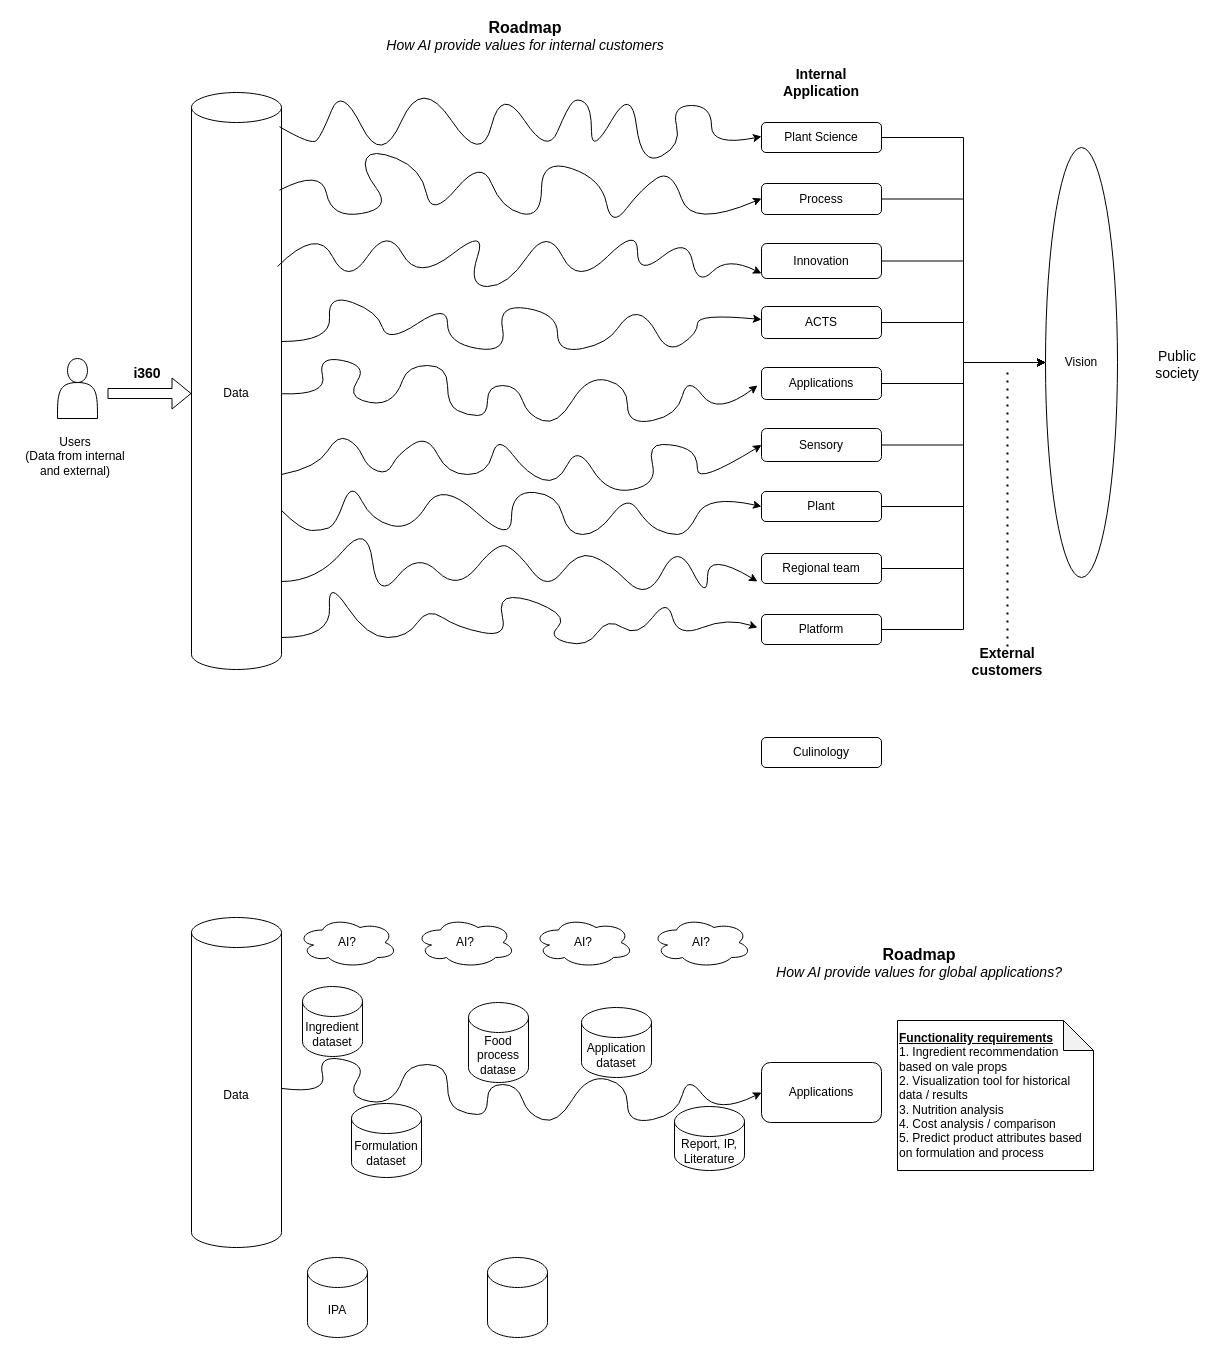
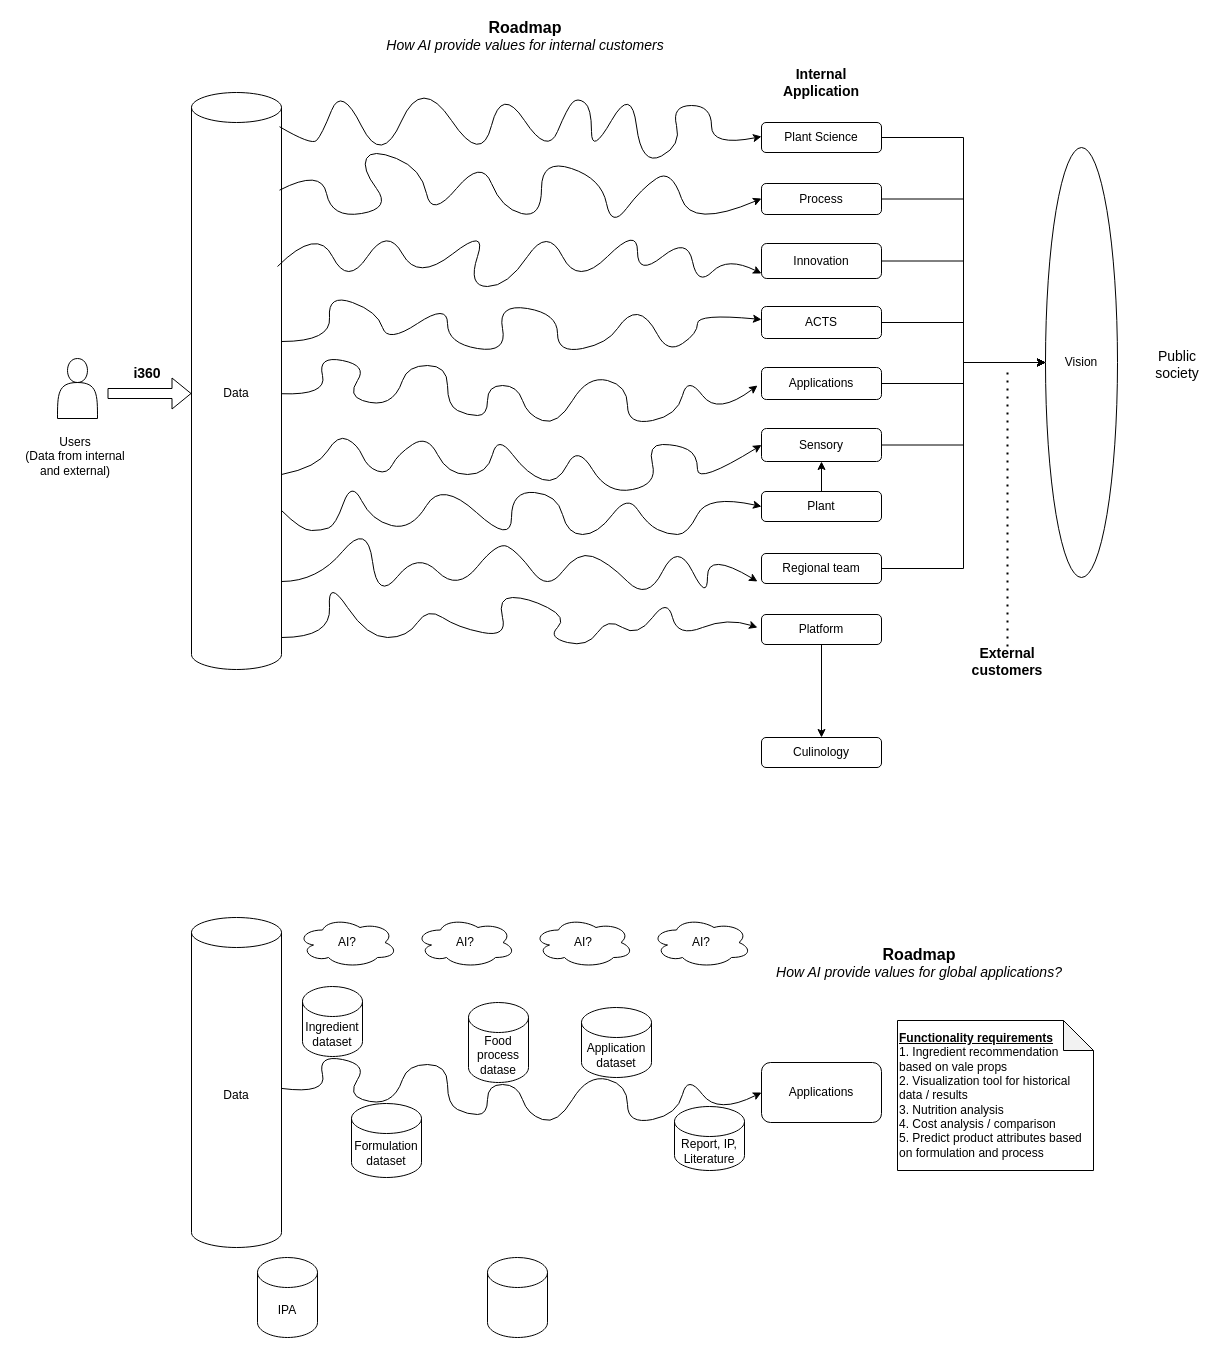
(921, 507) -> (822, 473)
(953, 630) -> (822, 688)
(338, 1298) -> (288, 1298)
